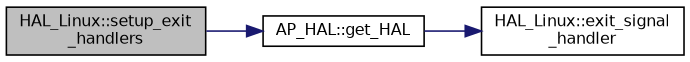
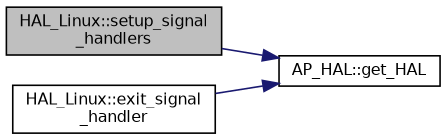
(106, 31) -> (114, 31)
(445, 31) -> (239, 90)
